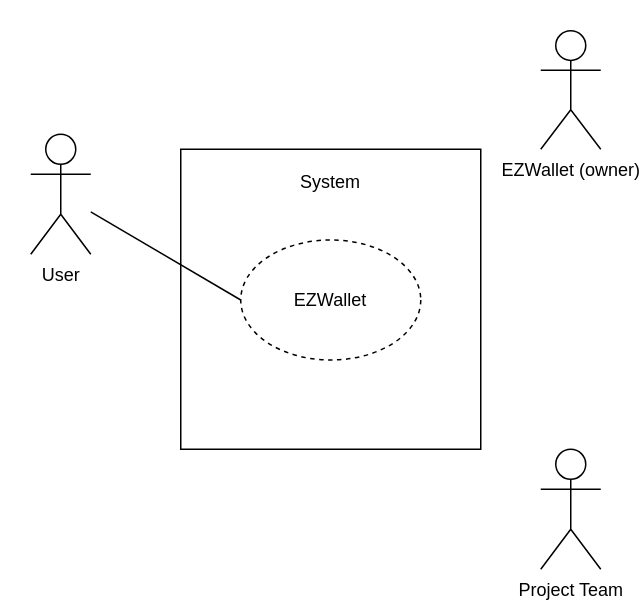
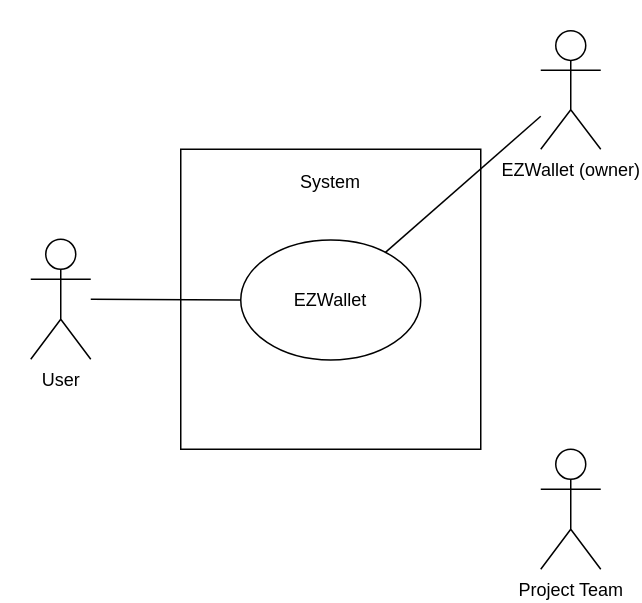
none -> (463, 184)
(61, 194) -> (61, 299)
(331, 300) -> (331, 300)
